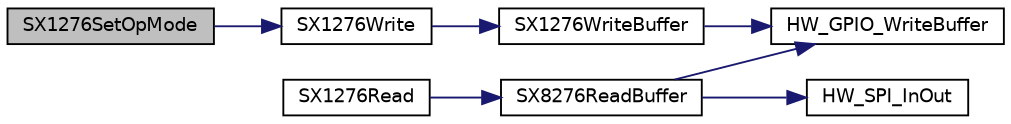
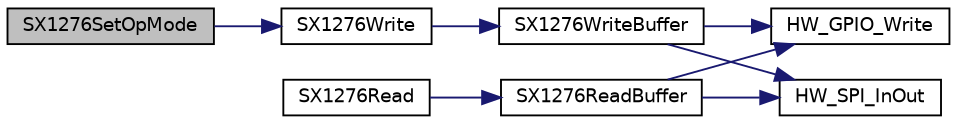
(888, 26) -> (860, 26)
none -> (708, 56)
(601, 98) -> (601, 98)
